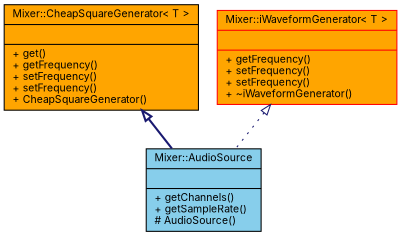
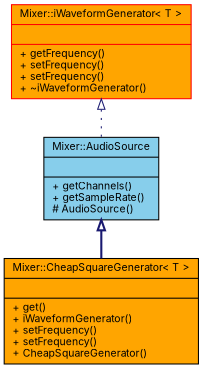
(55, 65) -> (73, 319)
(160, 134) -> (101, 244)
